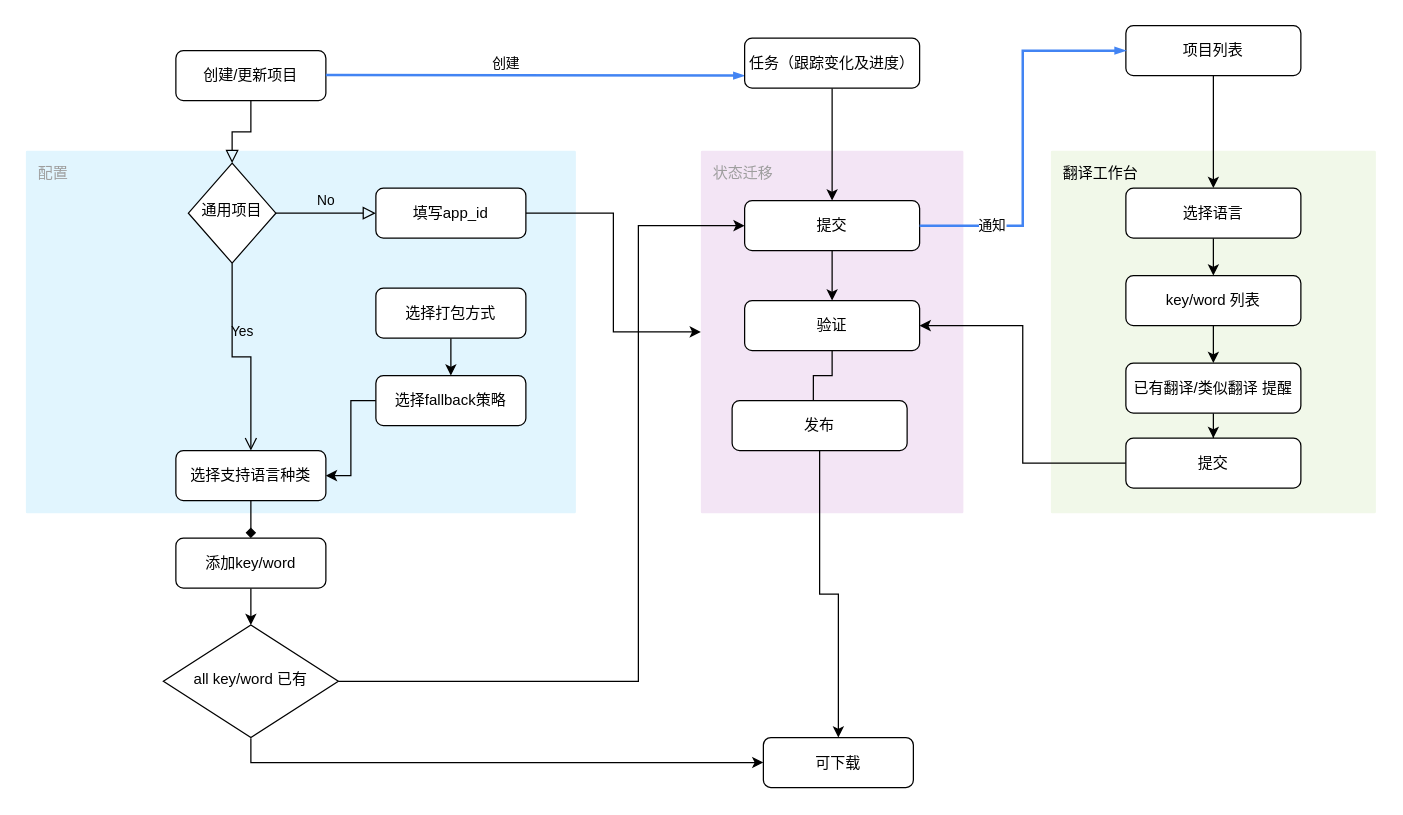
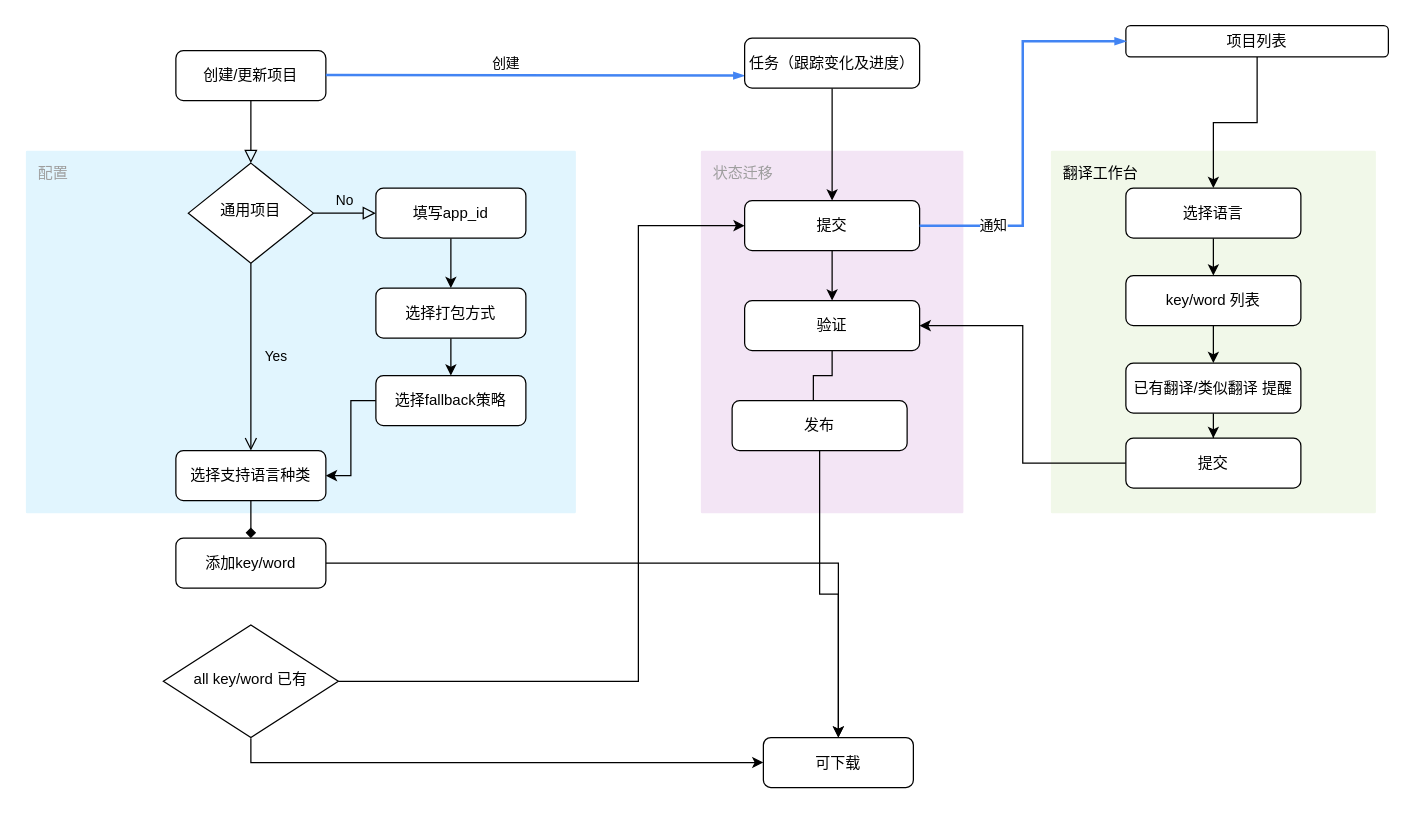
(1213, 51) -> (1257, 41)
(232, 213) -> (251, 213)
(613, 268) -> (451, 259)
(251, 611) -> (596, 563)
